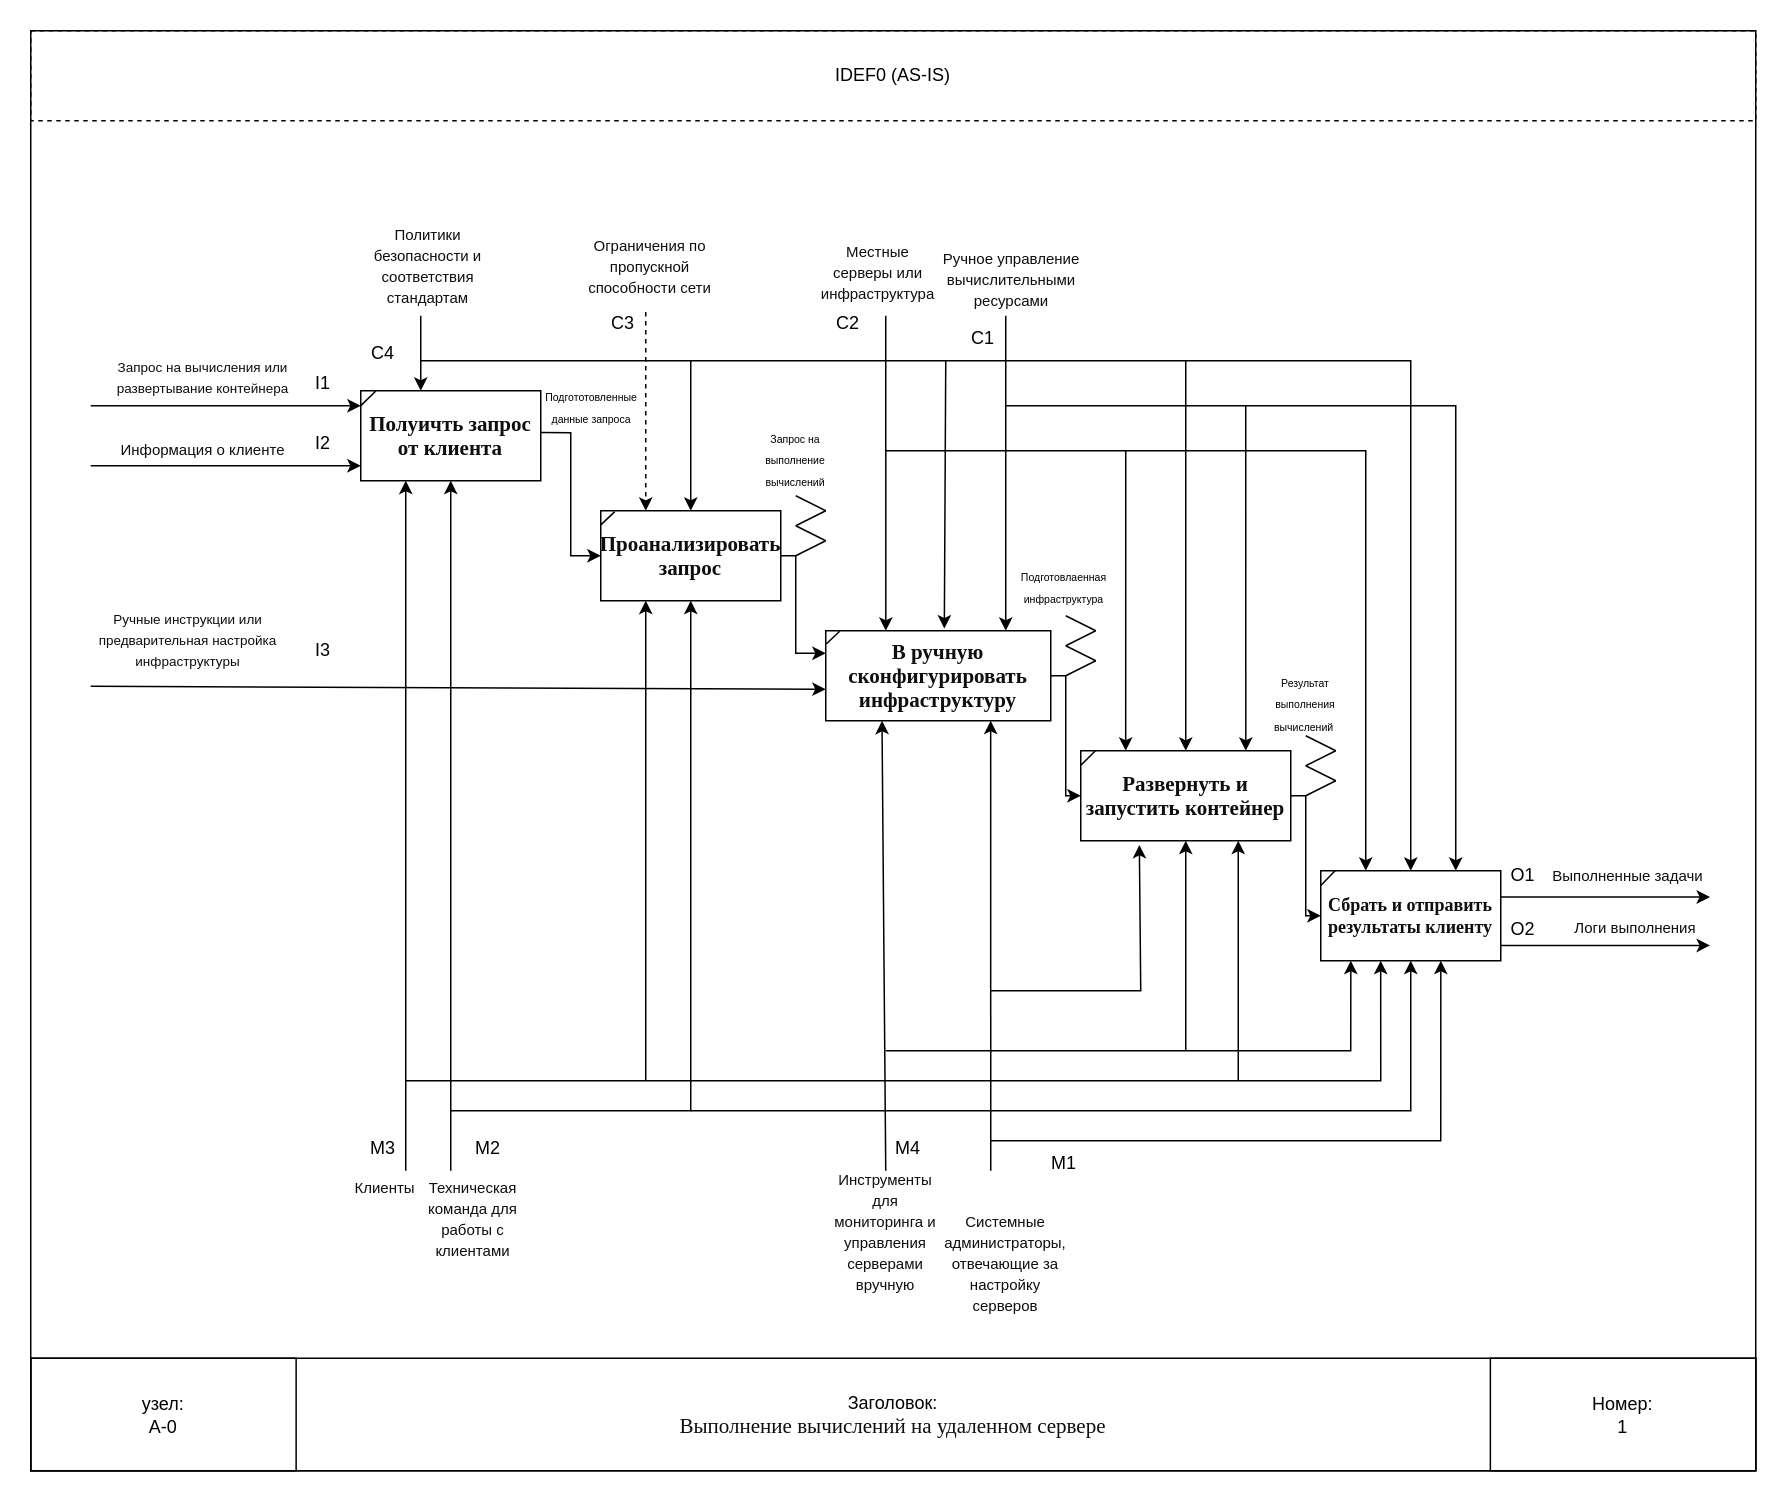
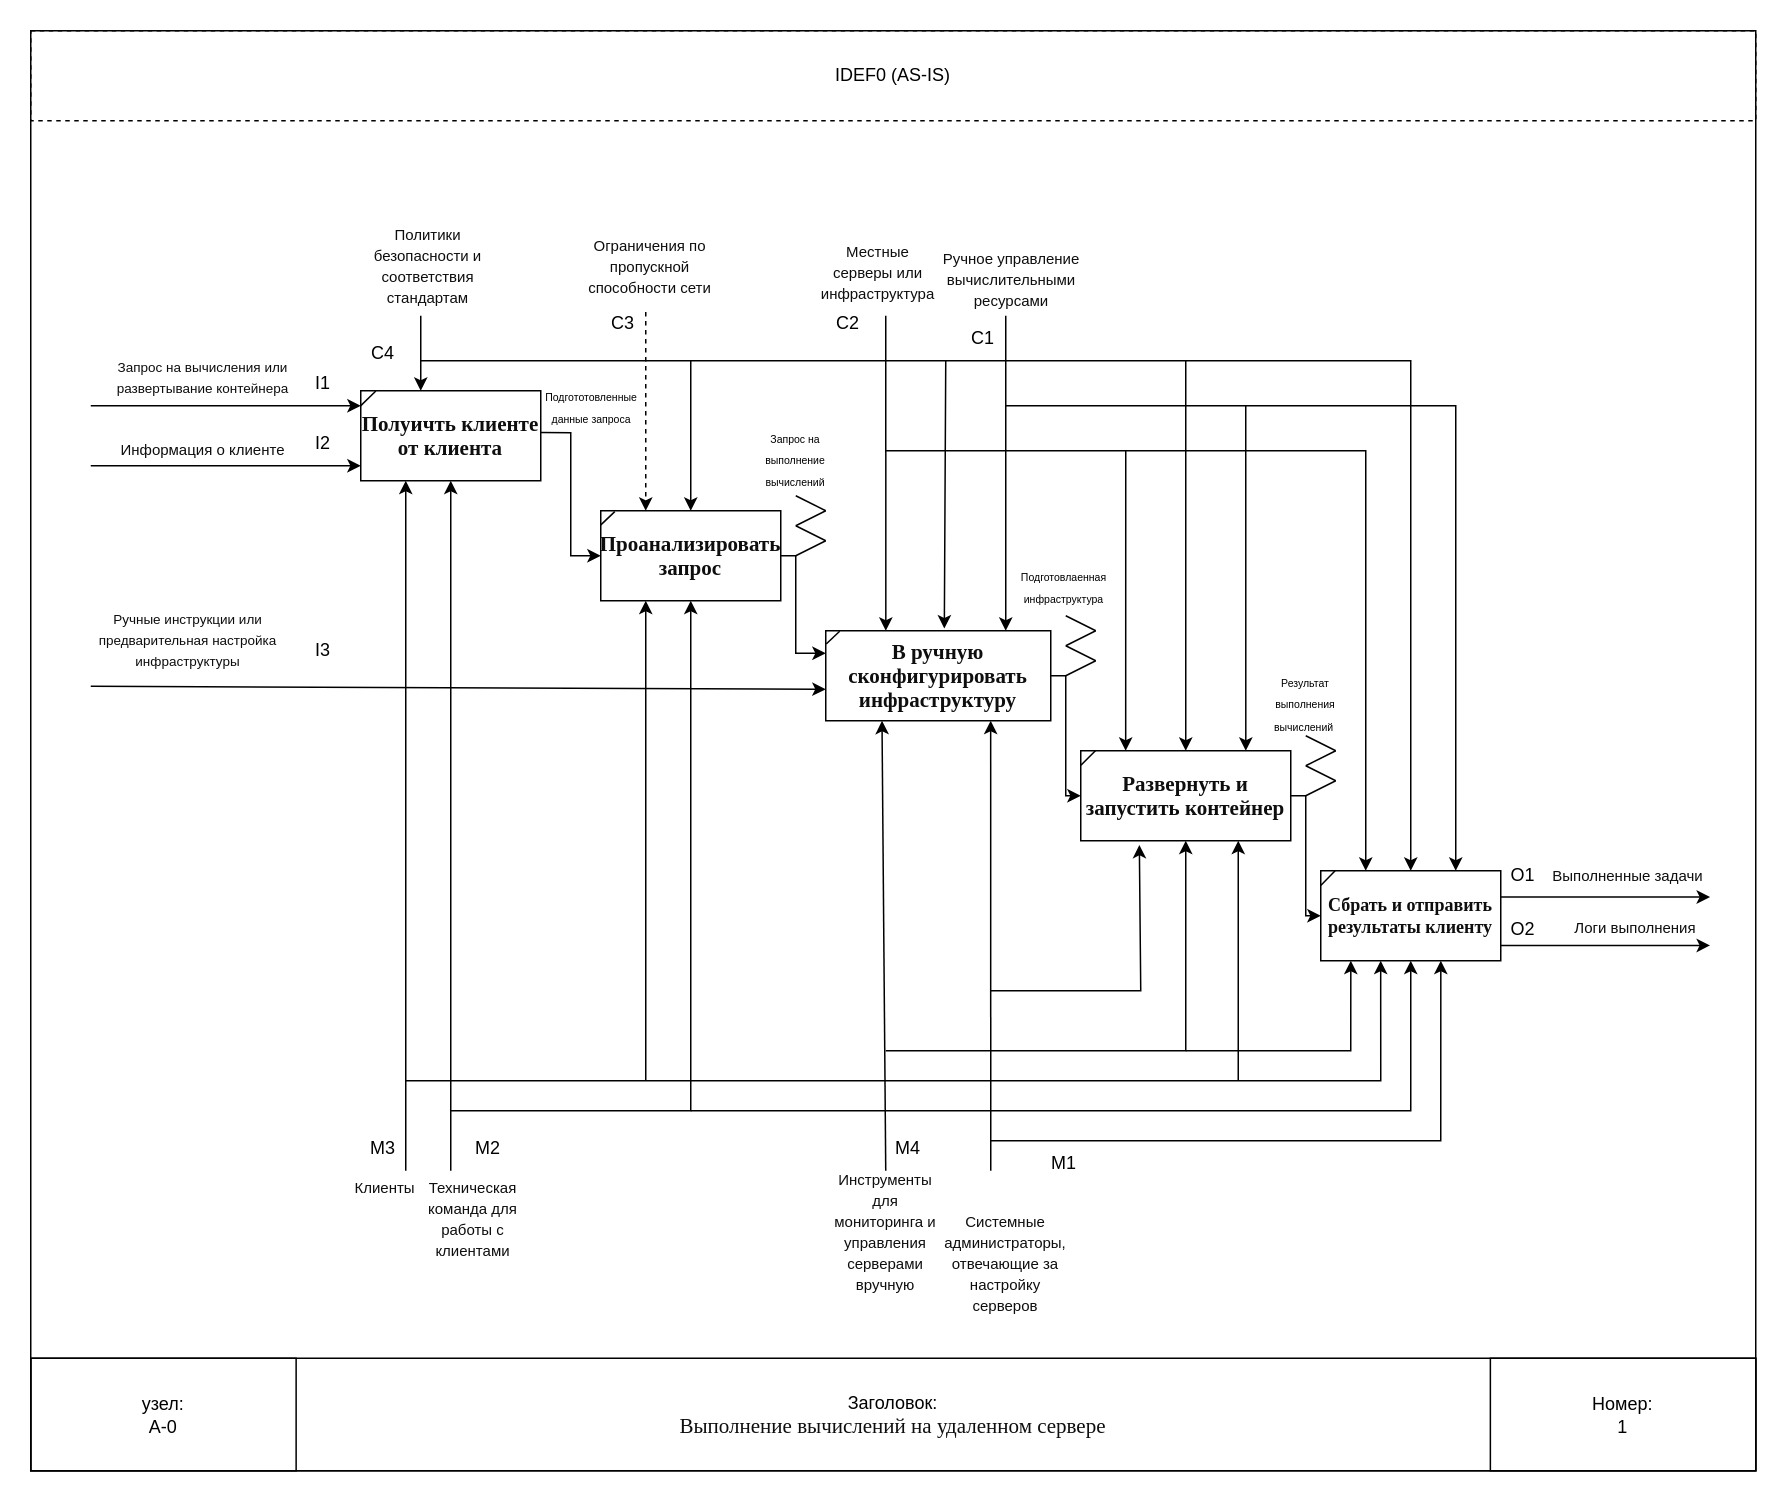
(451, 436) -> (451, 436)
